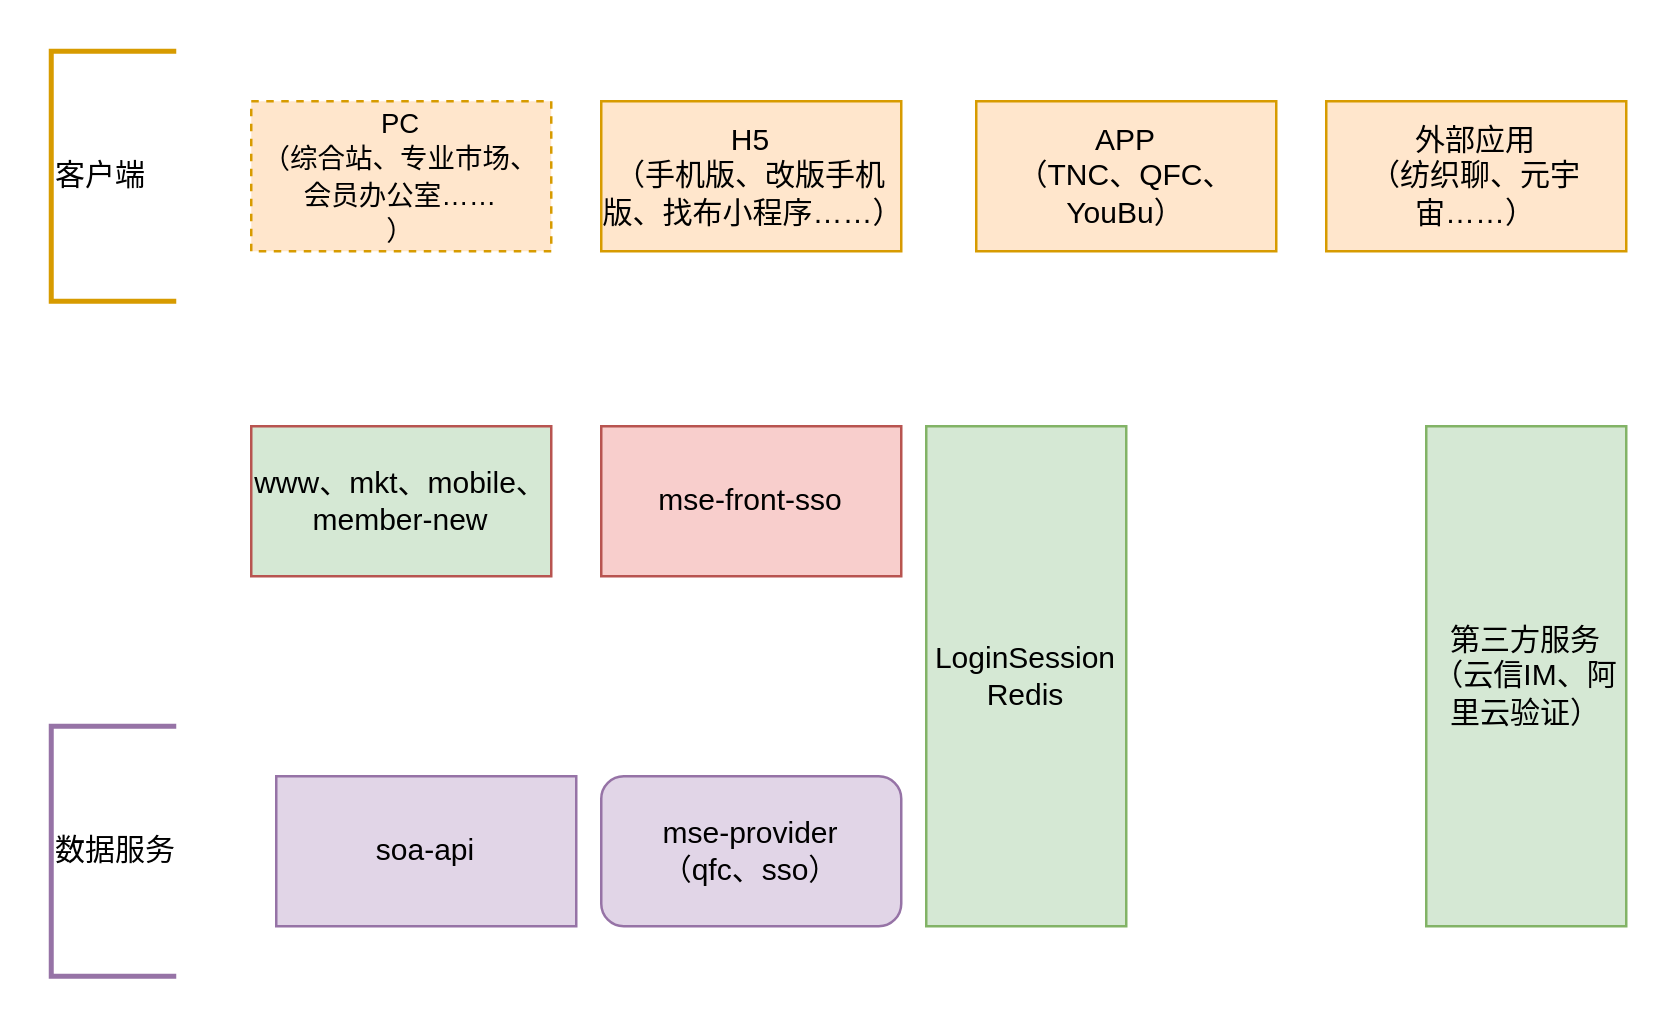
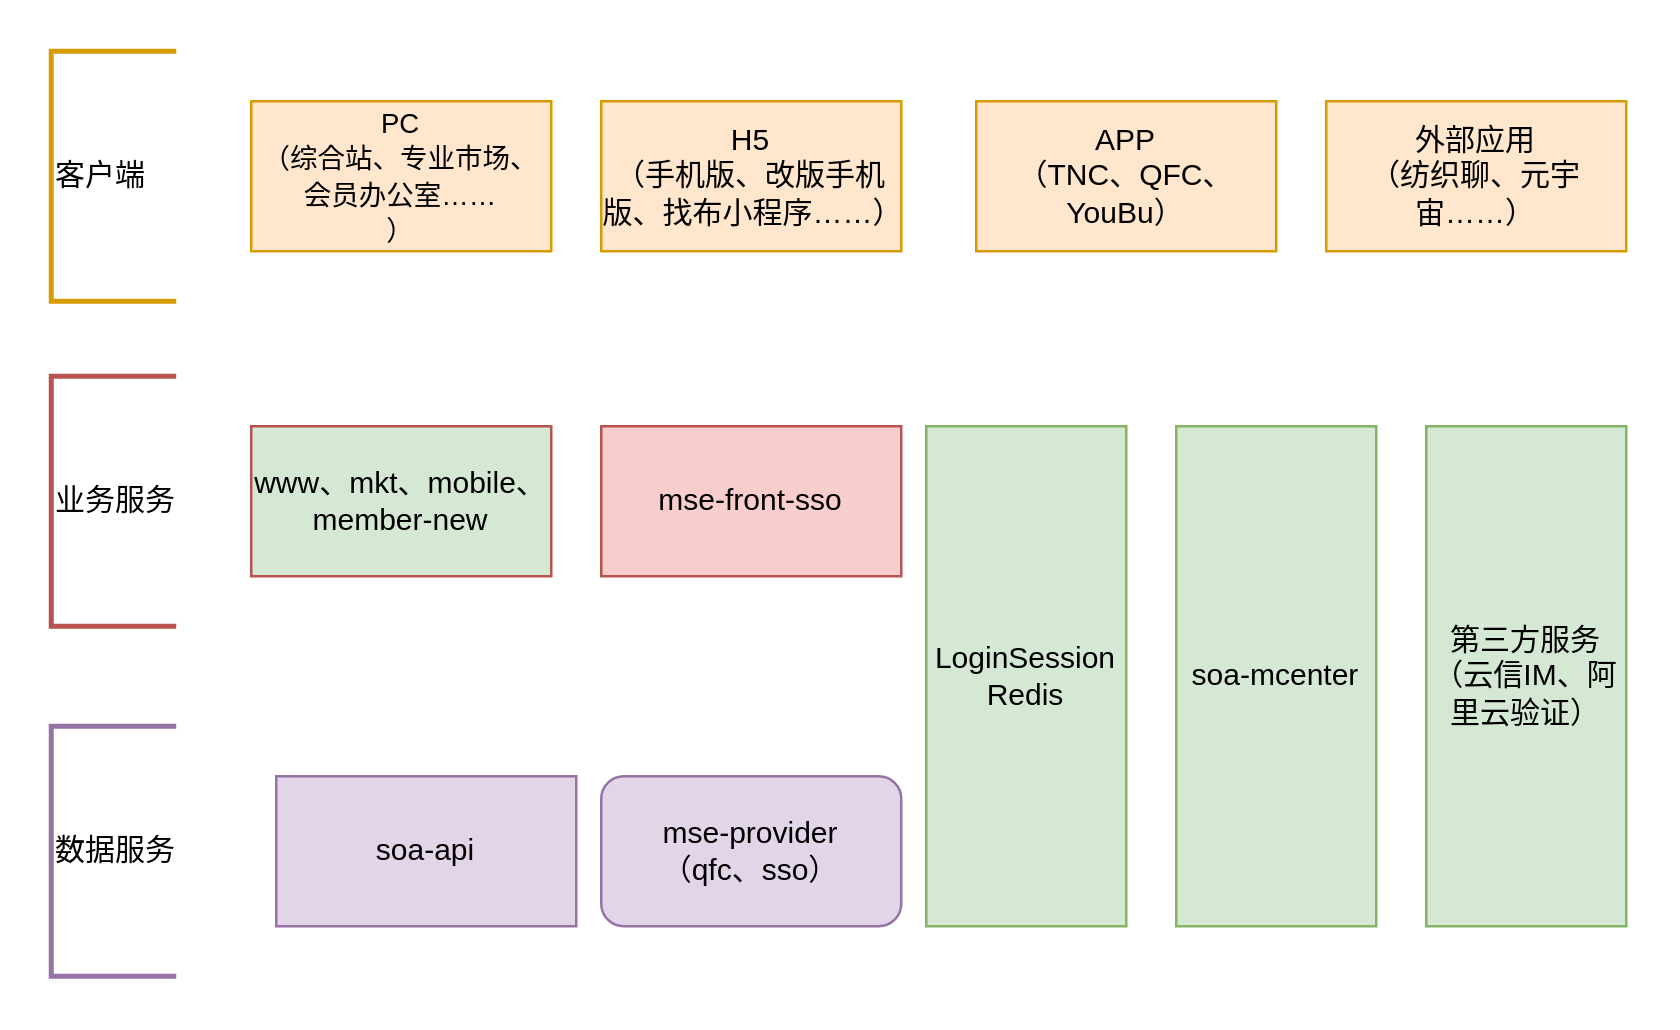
(401, 176) -> (401, 176)
none -> (114, 501)
none -> (1276, 676)
